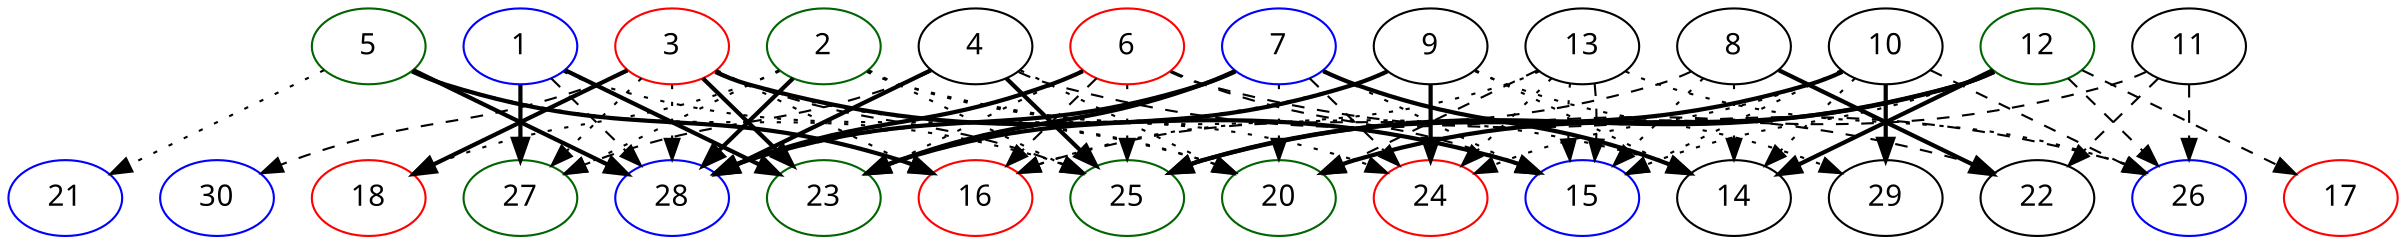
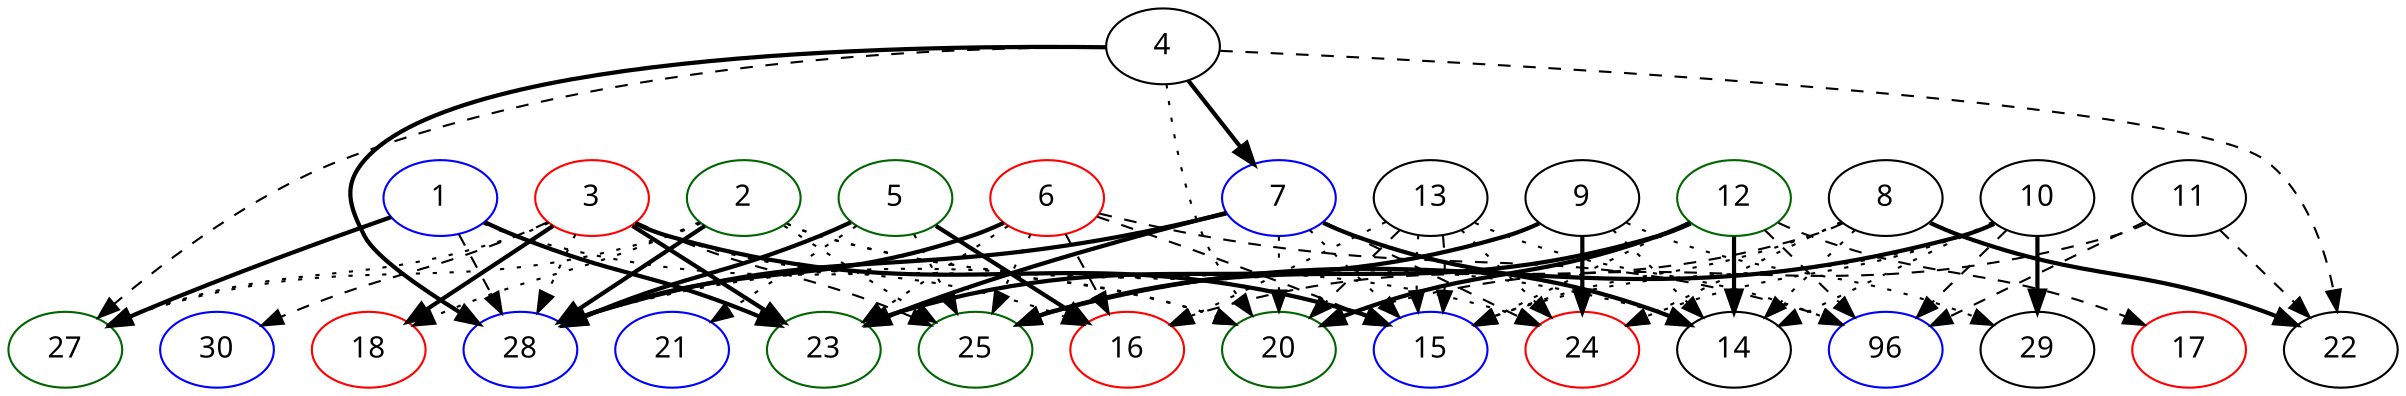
(1044, 115) -> (1214, 114)
(2189, 198) -> (1886, 350)
none -> (1744, 269)
